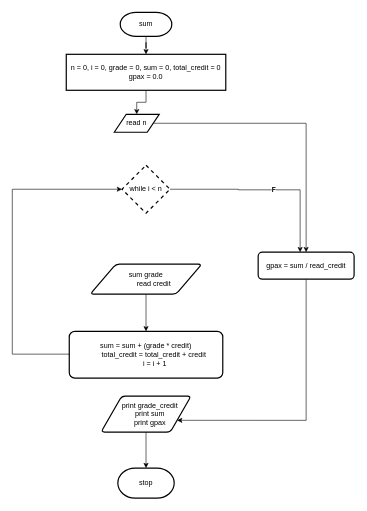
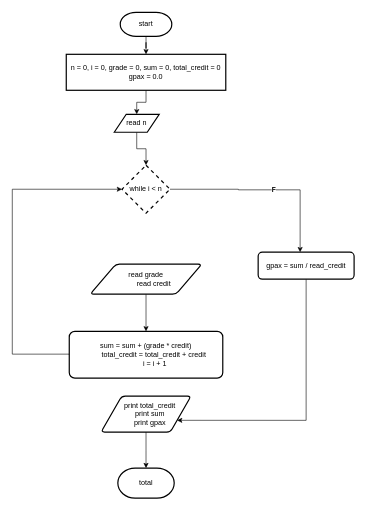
(146, 24) -> (146, 24)
(305, 123) -> (137, 148)
(146, 279) -> (146, 279)
(146, 414) -> (146, 414)
(146, 483) -> (146, 483)
